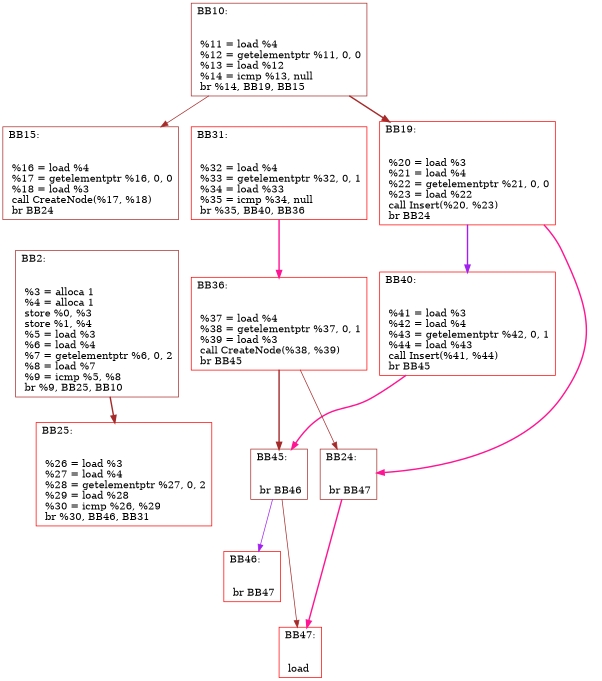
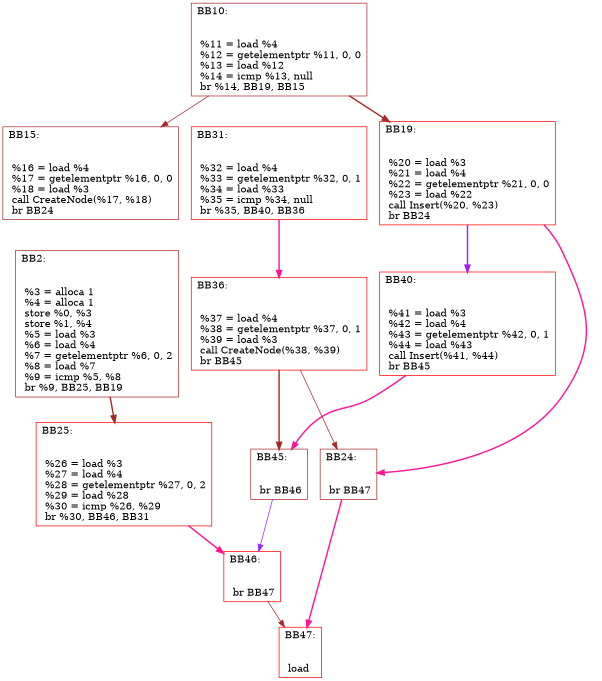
(72, 388) -> (72, 388)
none -> (203, 537)
(289, 560) -> (274, 611)
